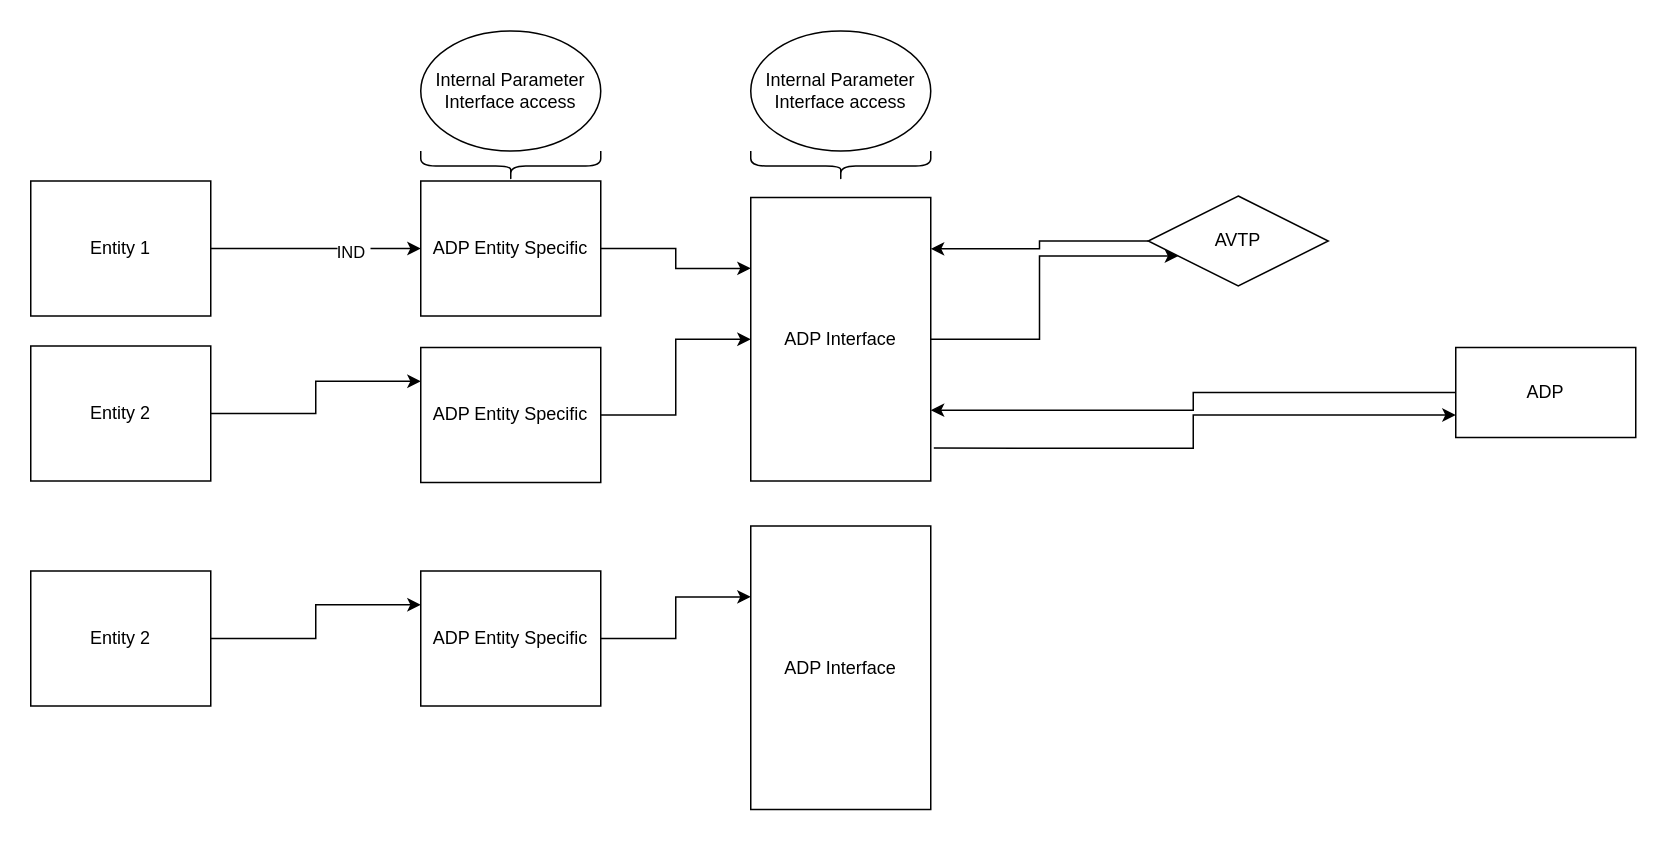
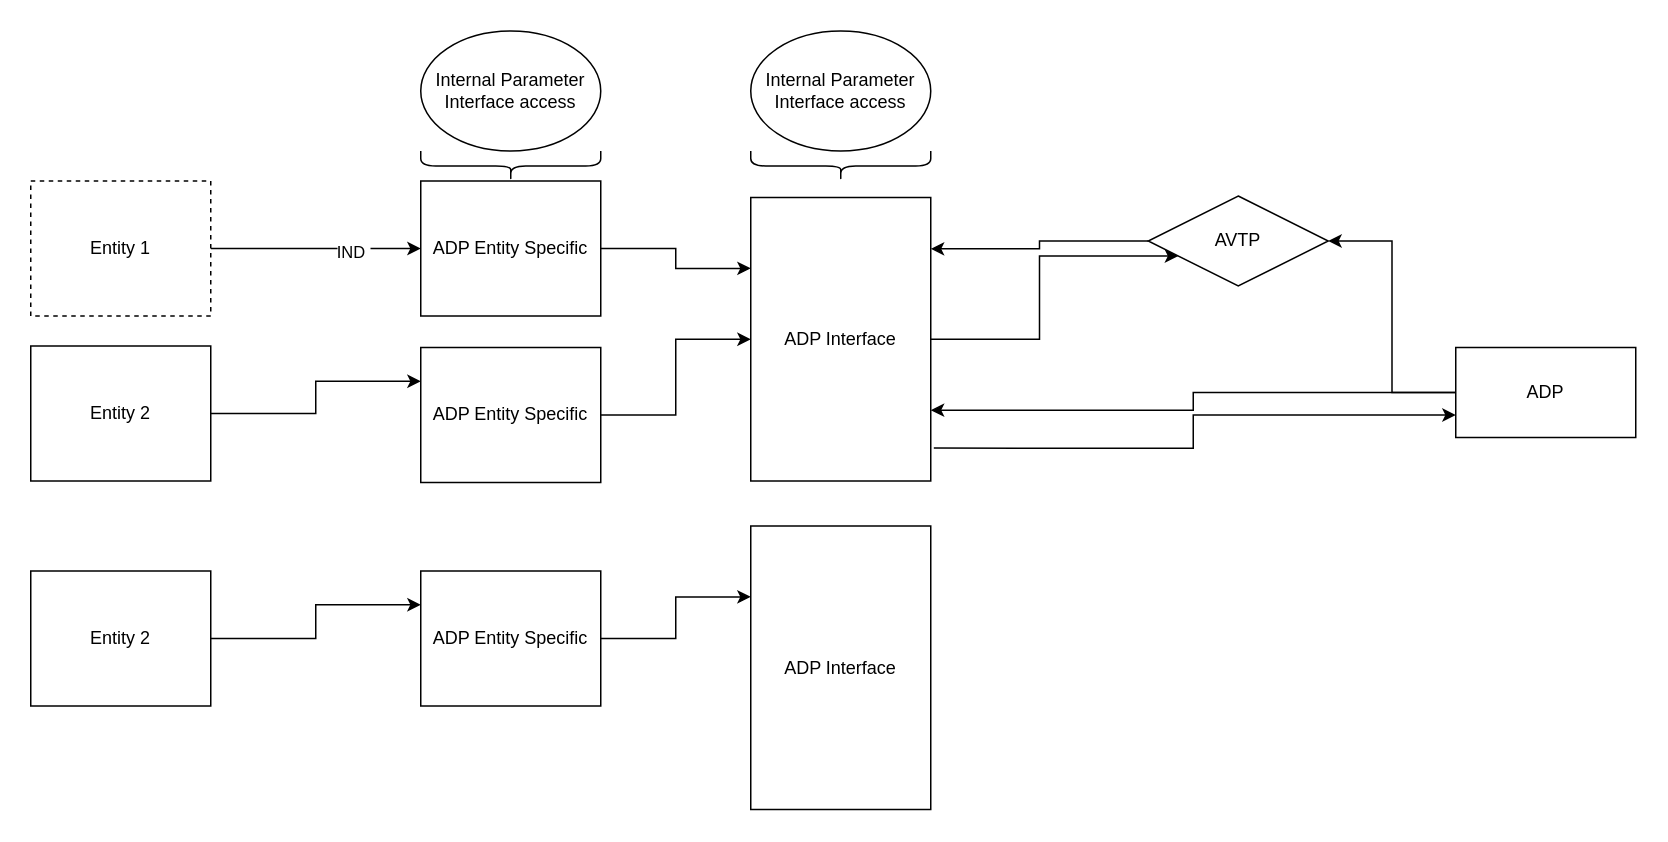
(121, 248) -> (121, 248)
none -> (1392, 288)
